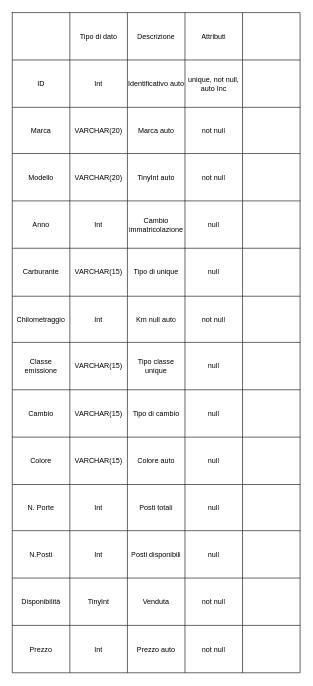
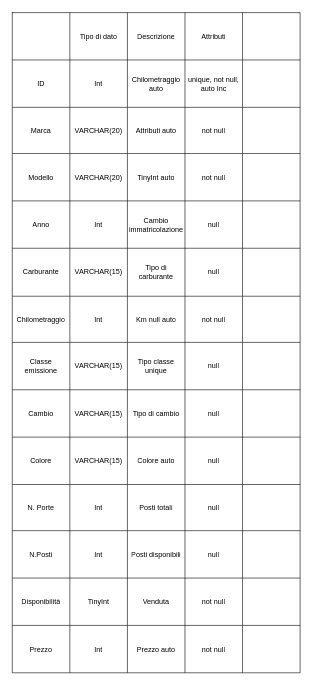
(156, 84) -> (156, 84)
(156, 131) -> (156, 131)
(156, 272) -> (156, 272)
